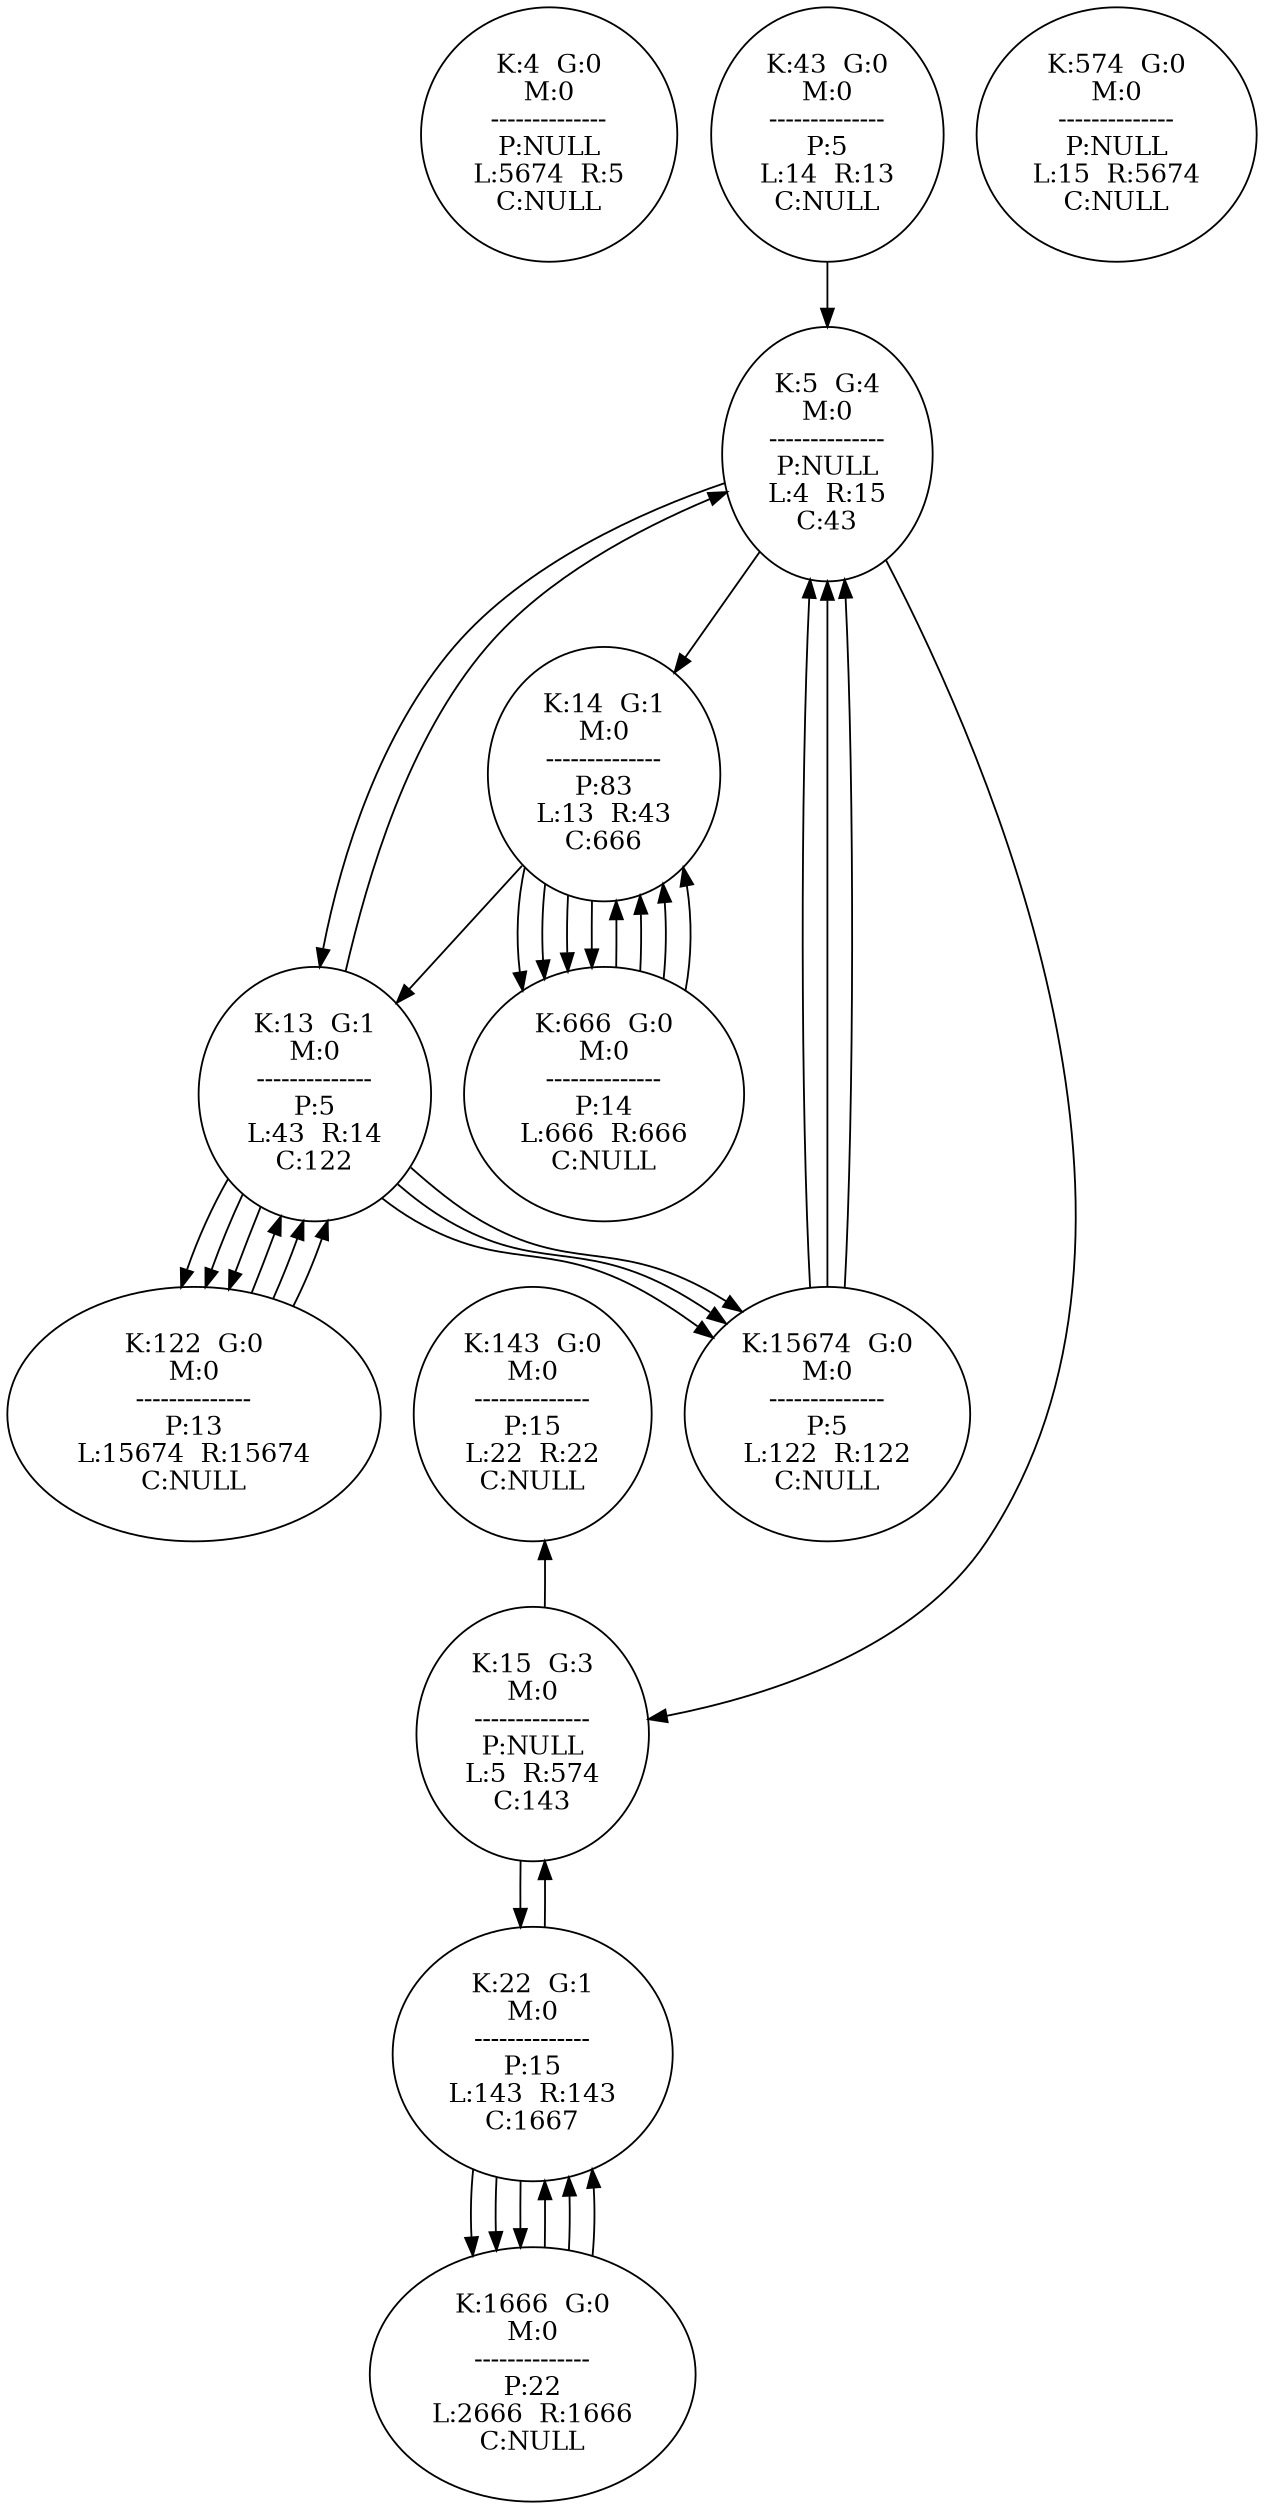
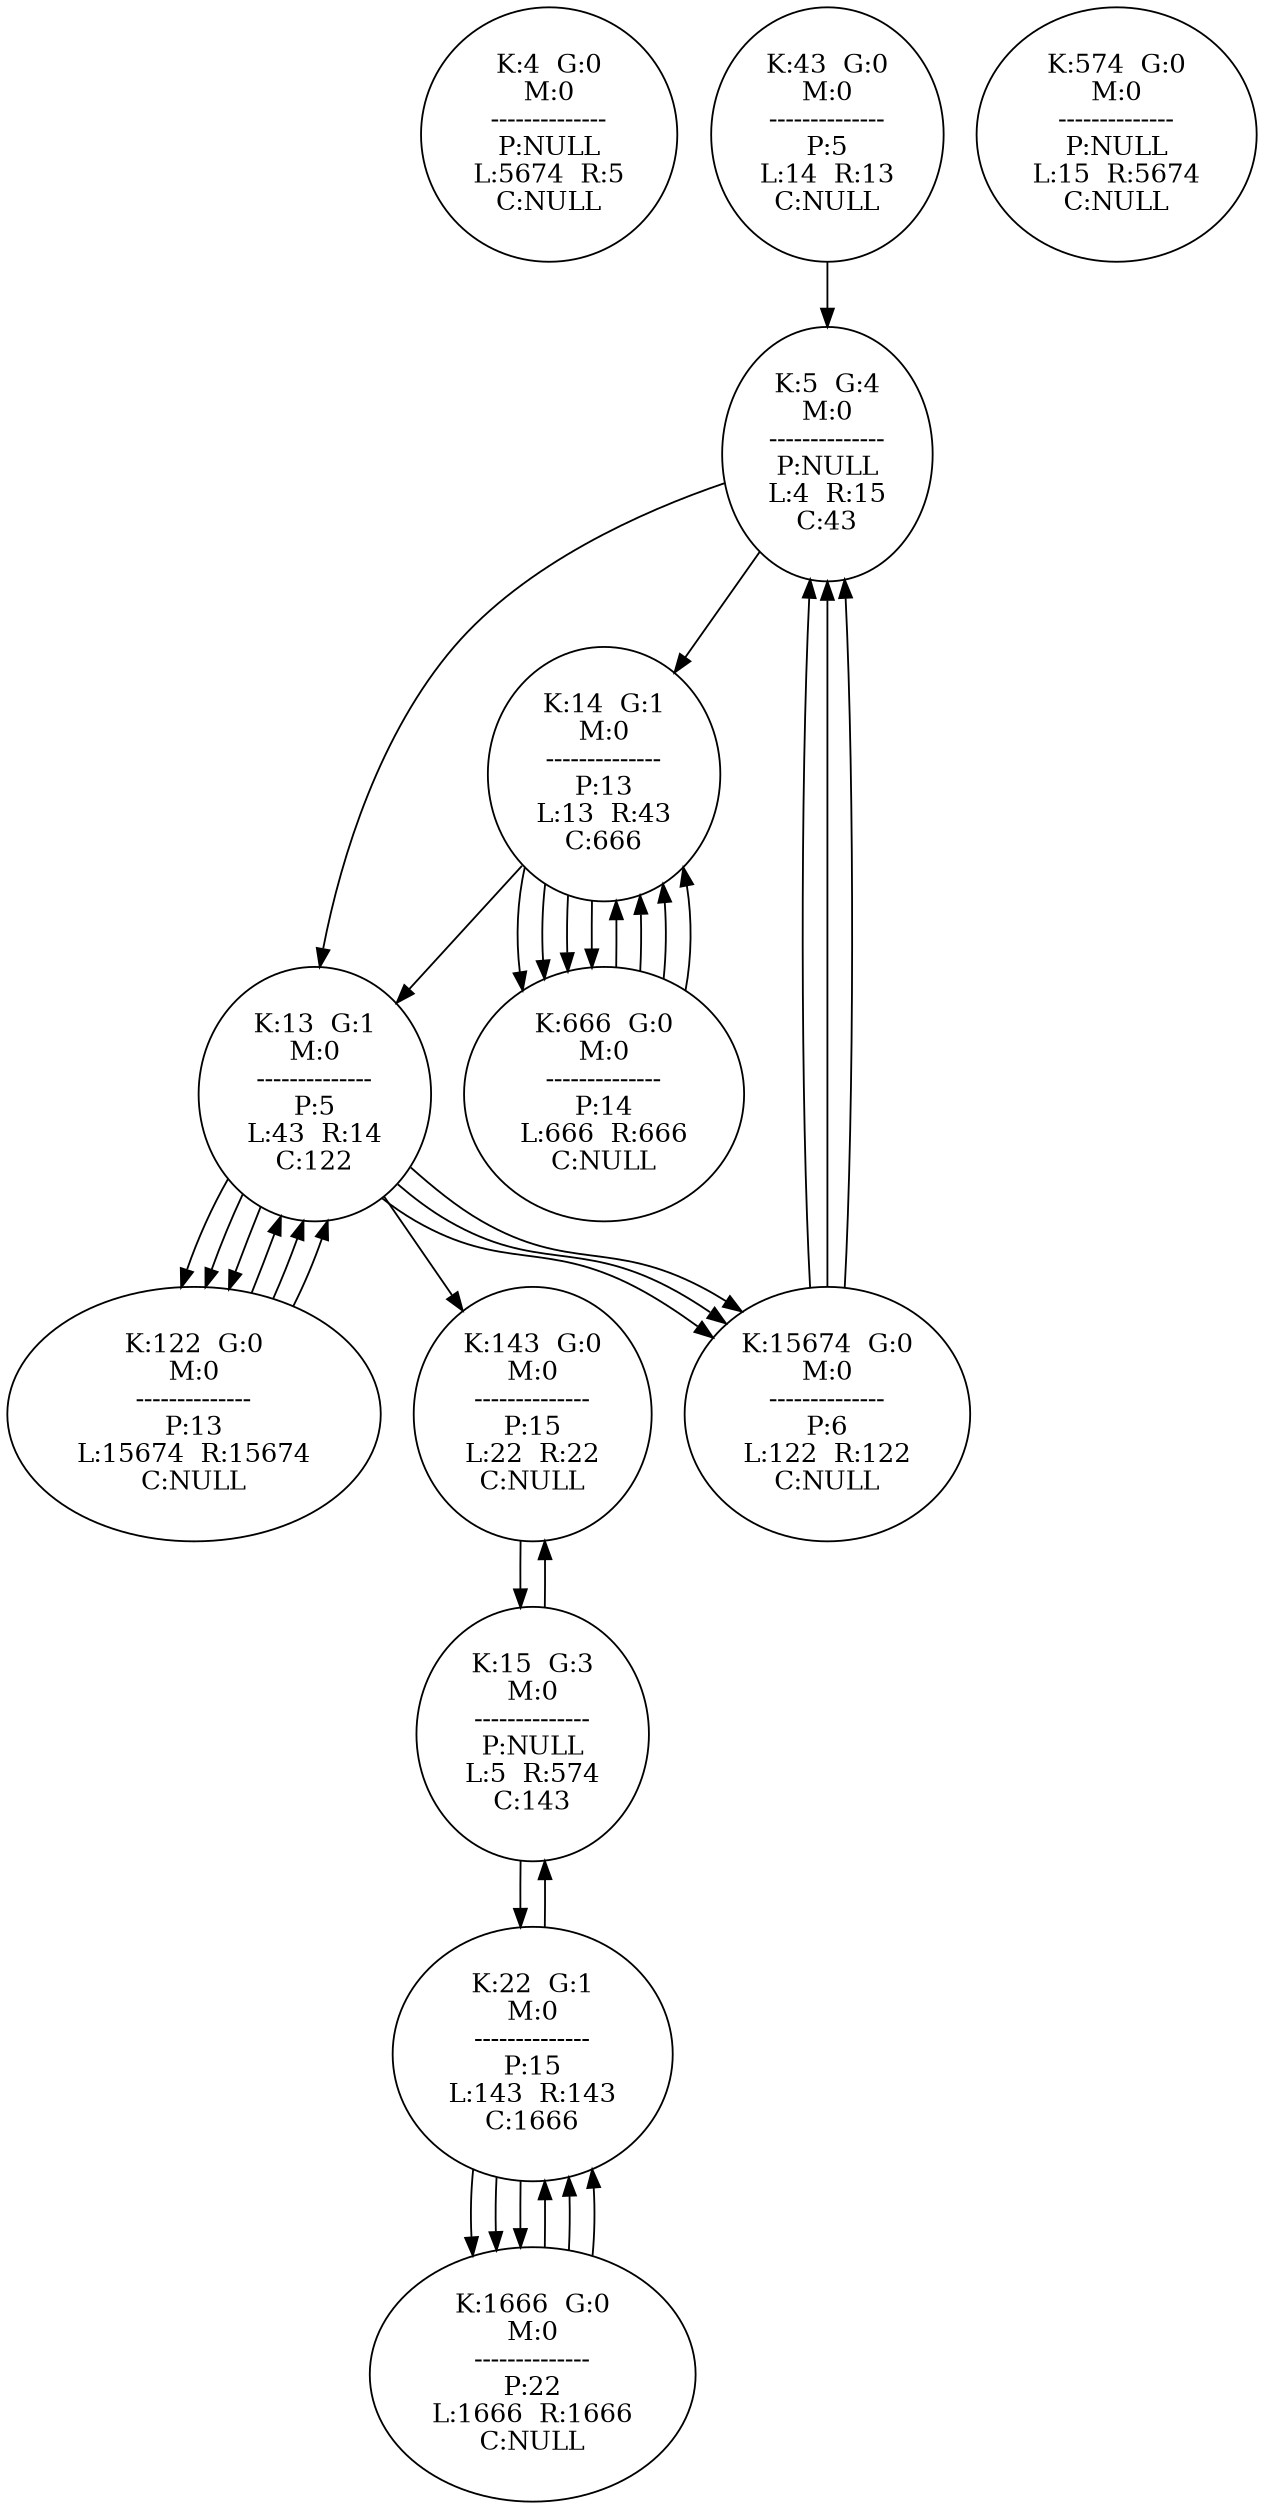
(460, 682) -> (418, 1246)
(604, 774) -> (604, 774)
(1073, 1229) -> (520, 1565)
(827, 1414) -> (827, 1414)
(533, 2054) -> (533, 2054)
(533, 2374) -> (533, 2374)
